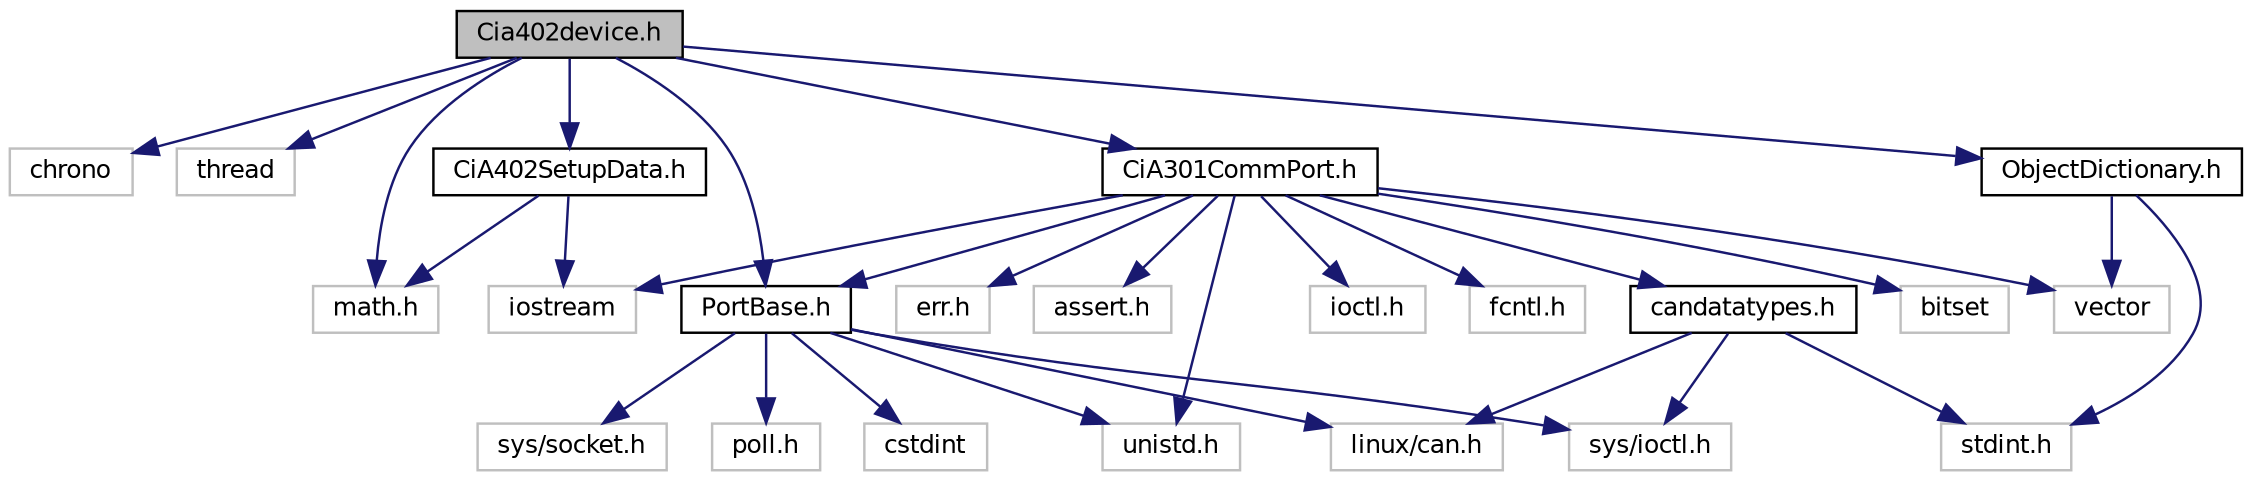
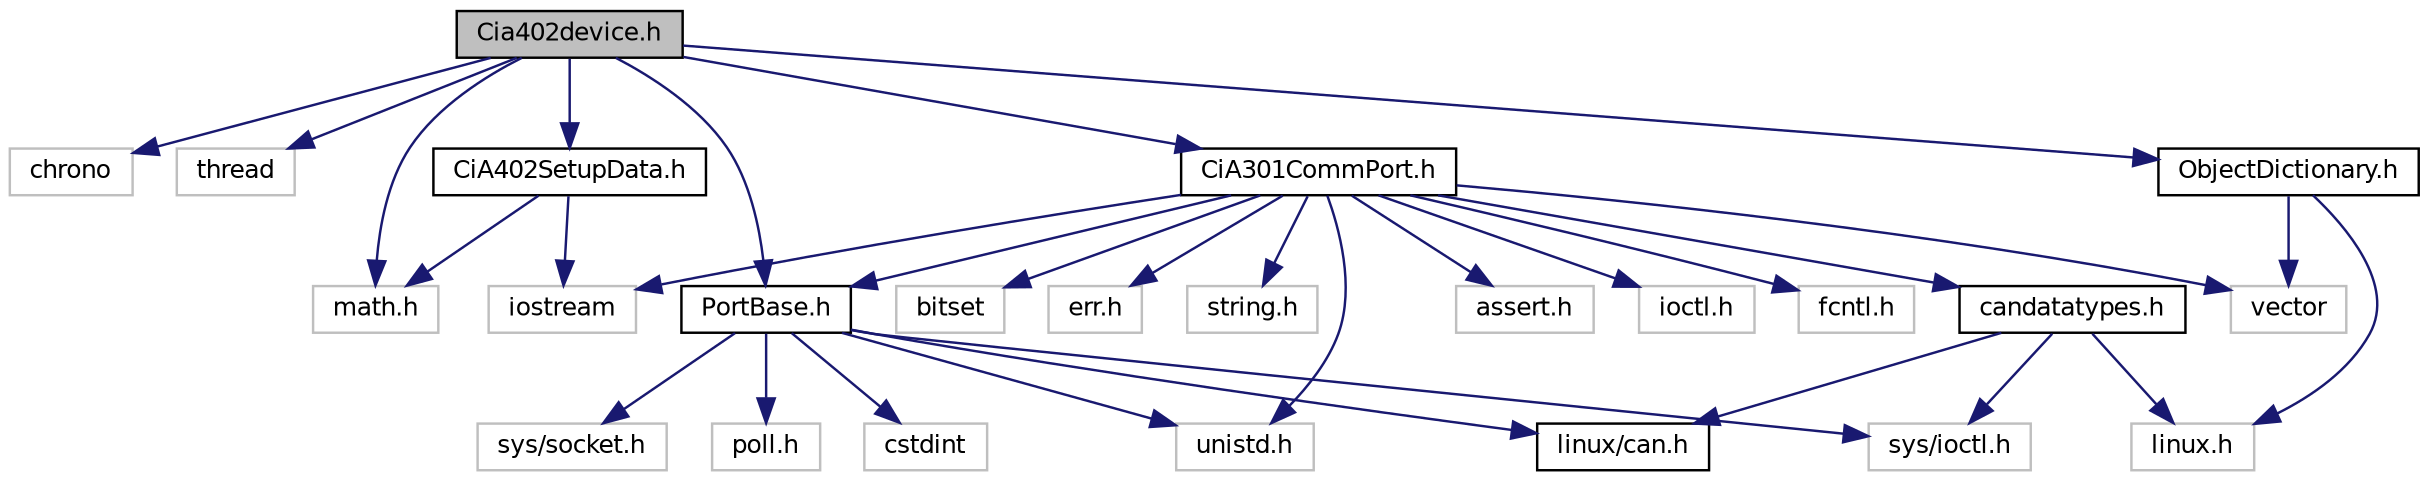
none -> (1252, 309)
(1417, 447) -> (1623, 447)
(2006, 447) -> (2193, 447)
